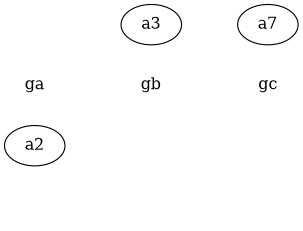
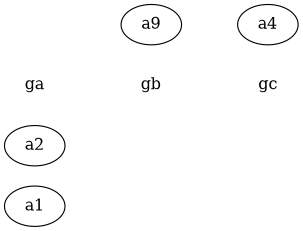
(151, 25) -> (151, 25)
(268, 25) -> (268, 25)
none -> (35, 206)
